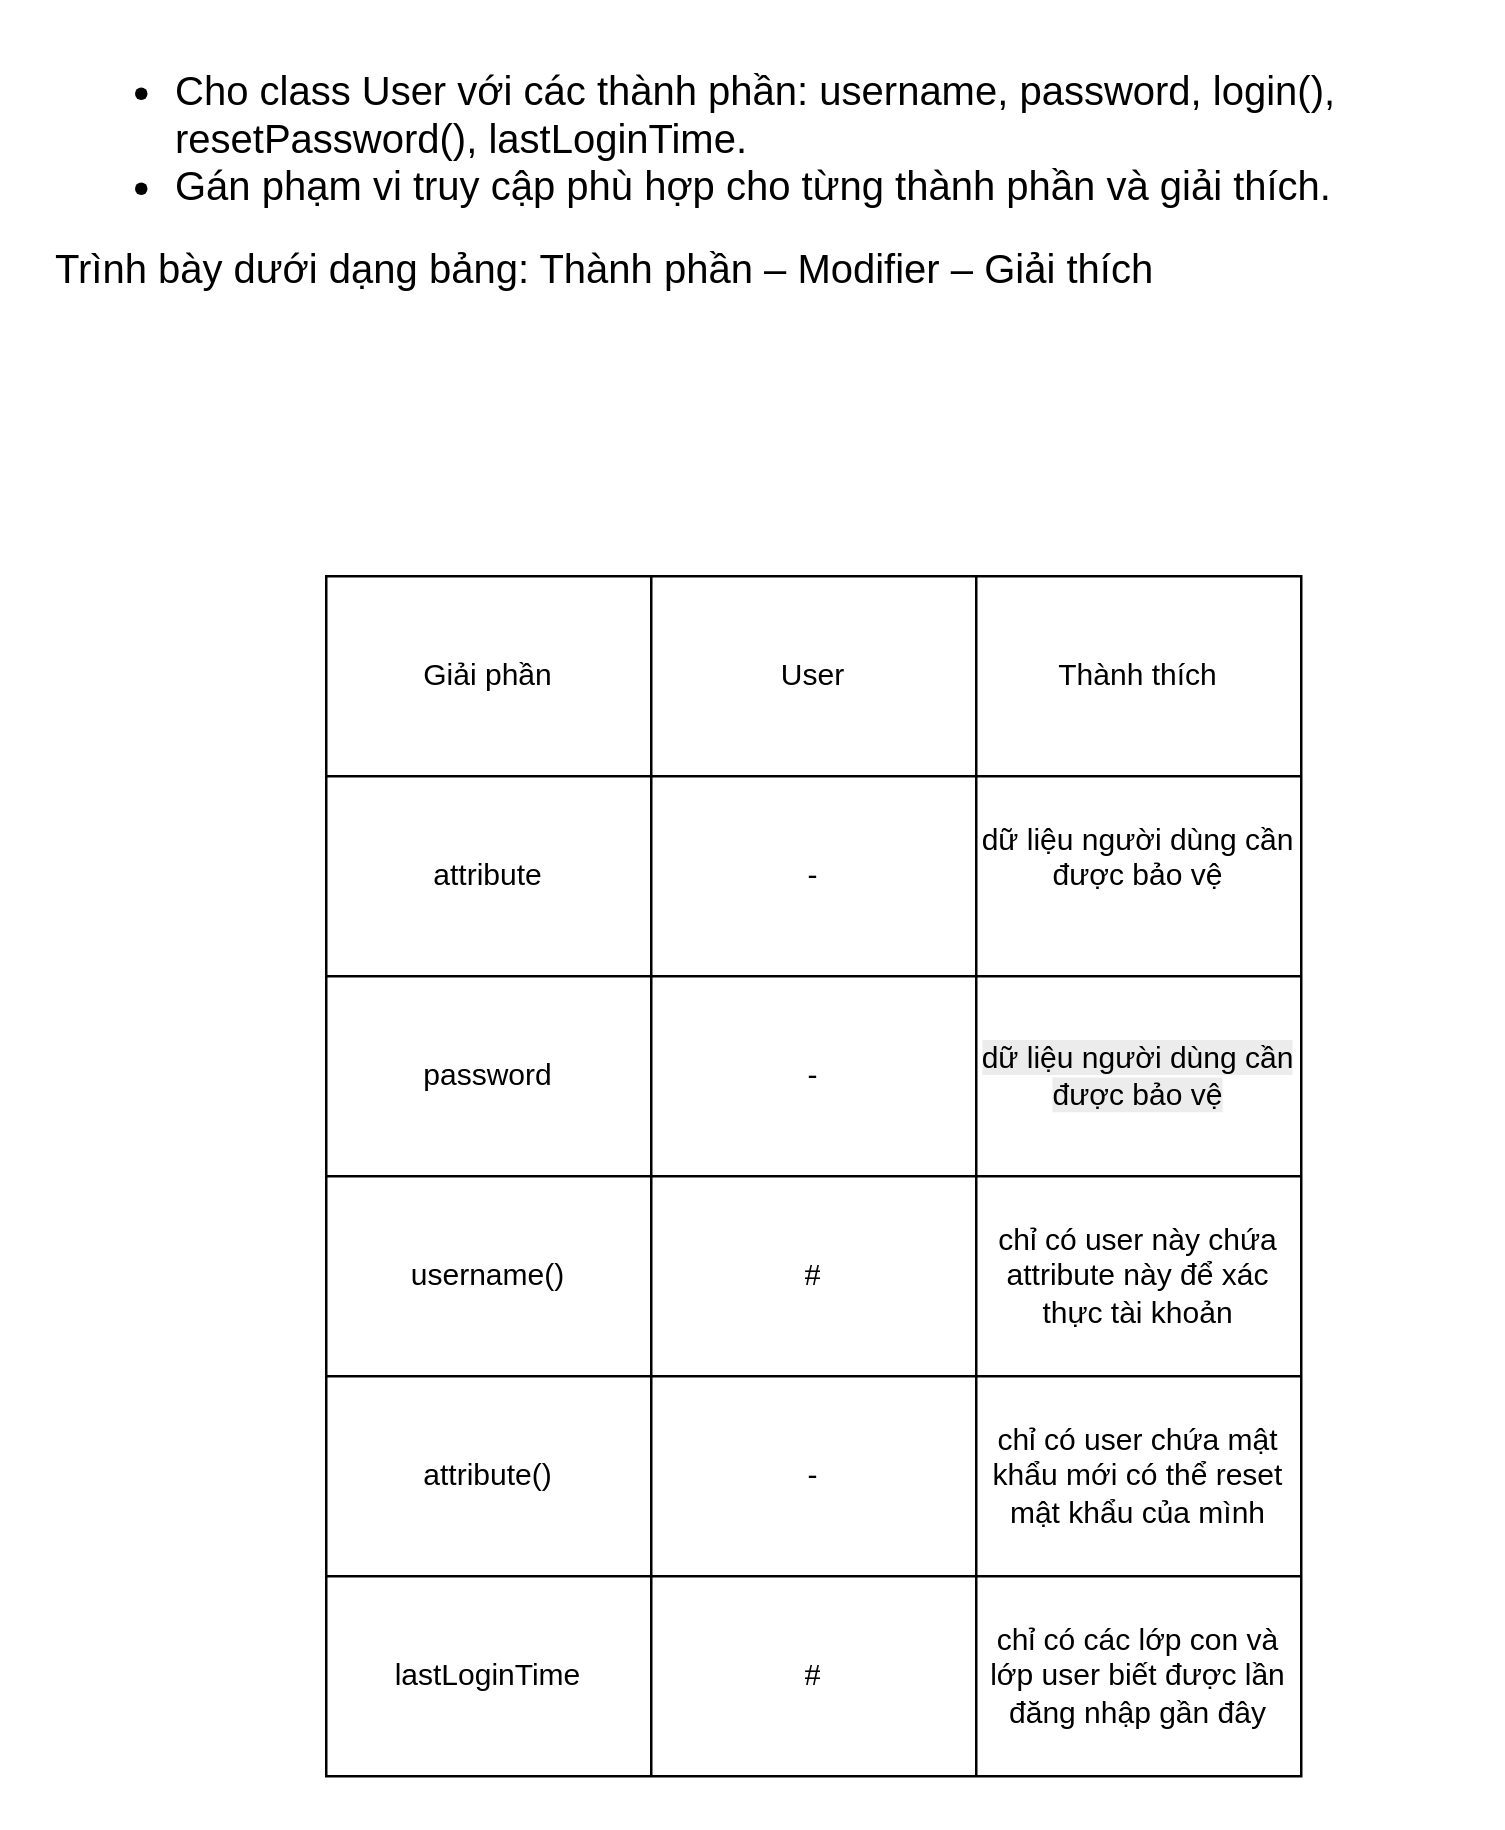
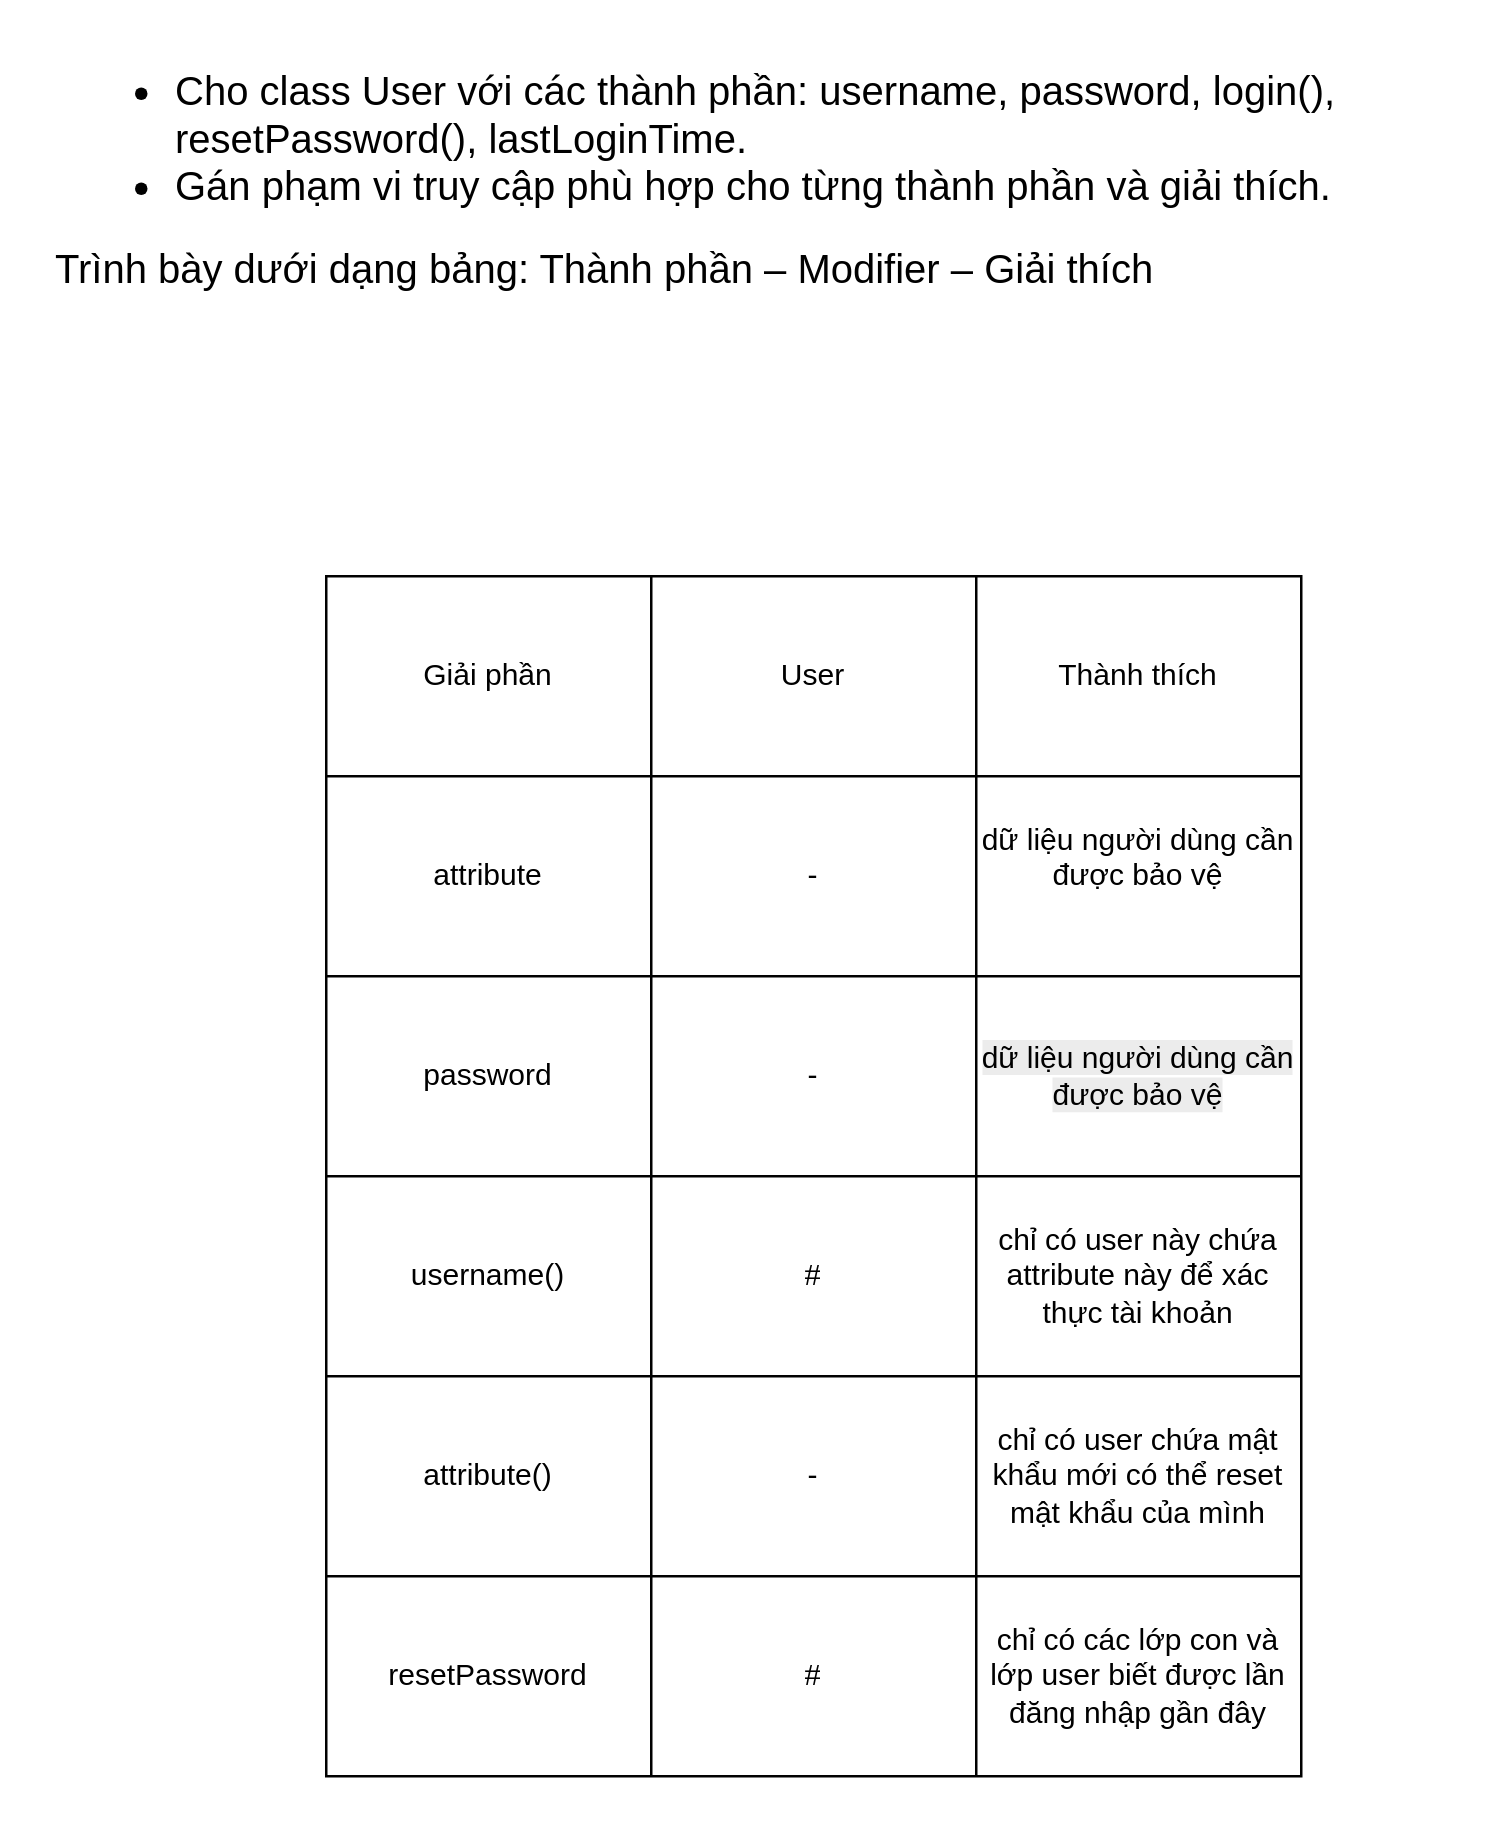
(489, 1676) -> (489, 1676)
